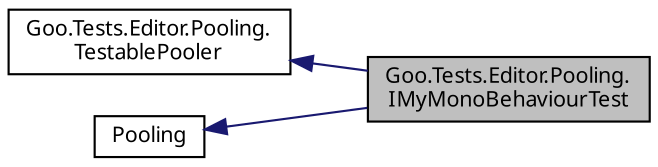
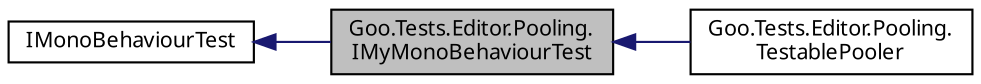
(340, 67) -> (663, 42)
(150, 137) -> (131, 42)
